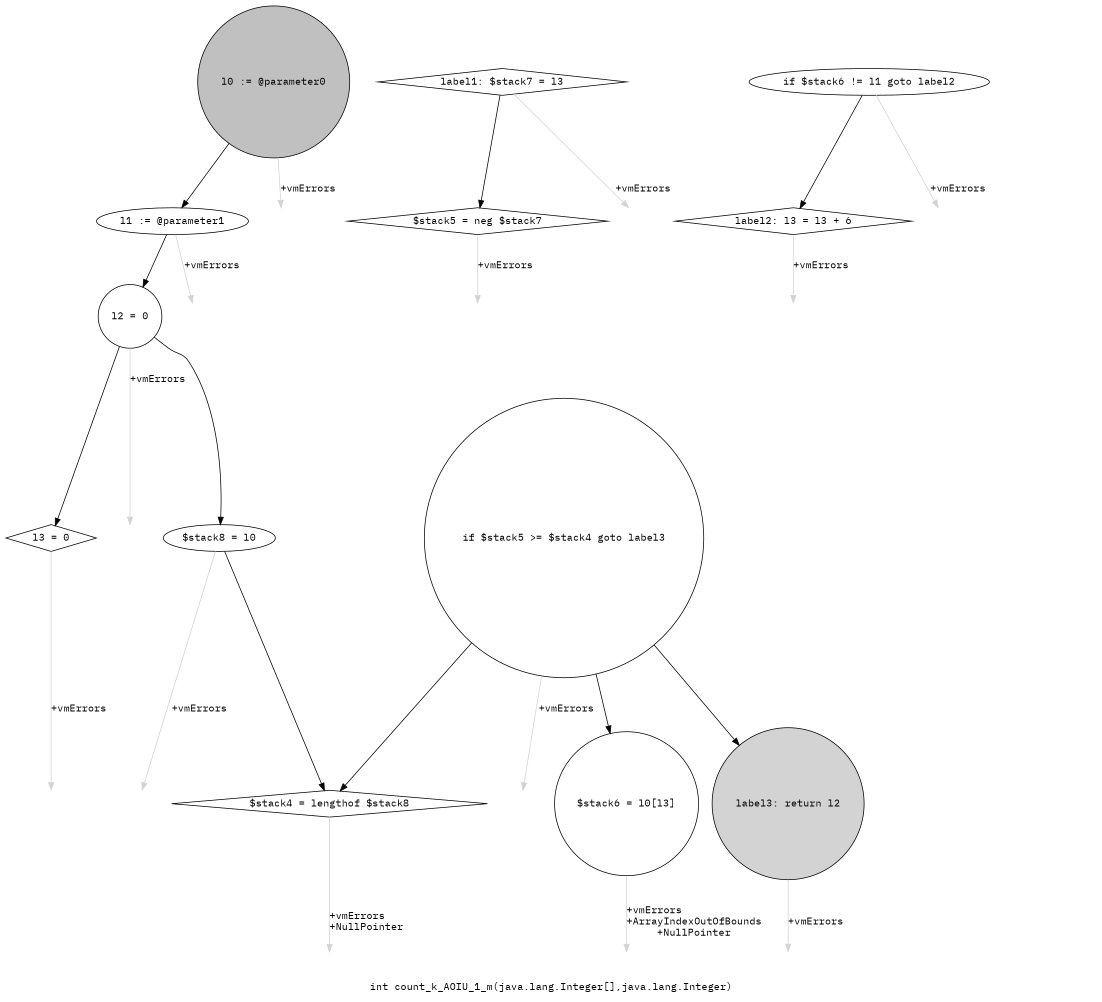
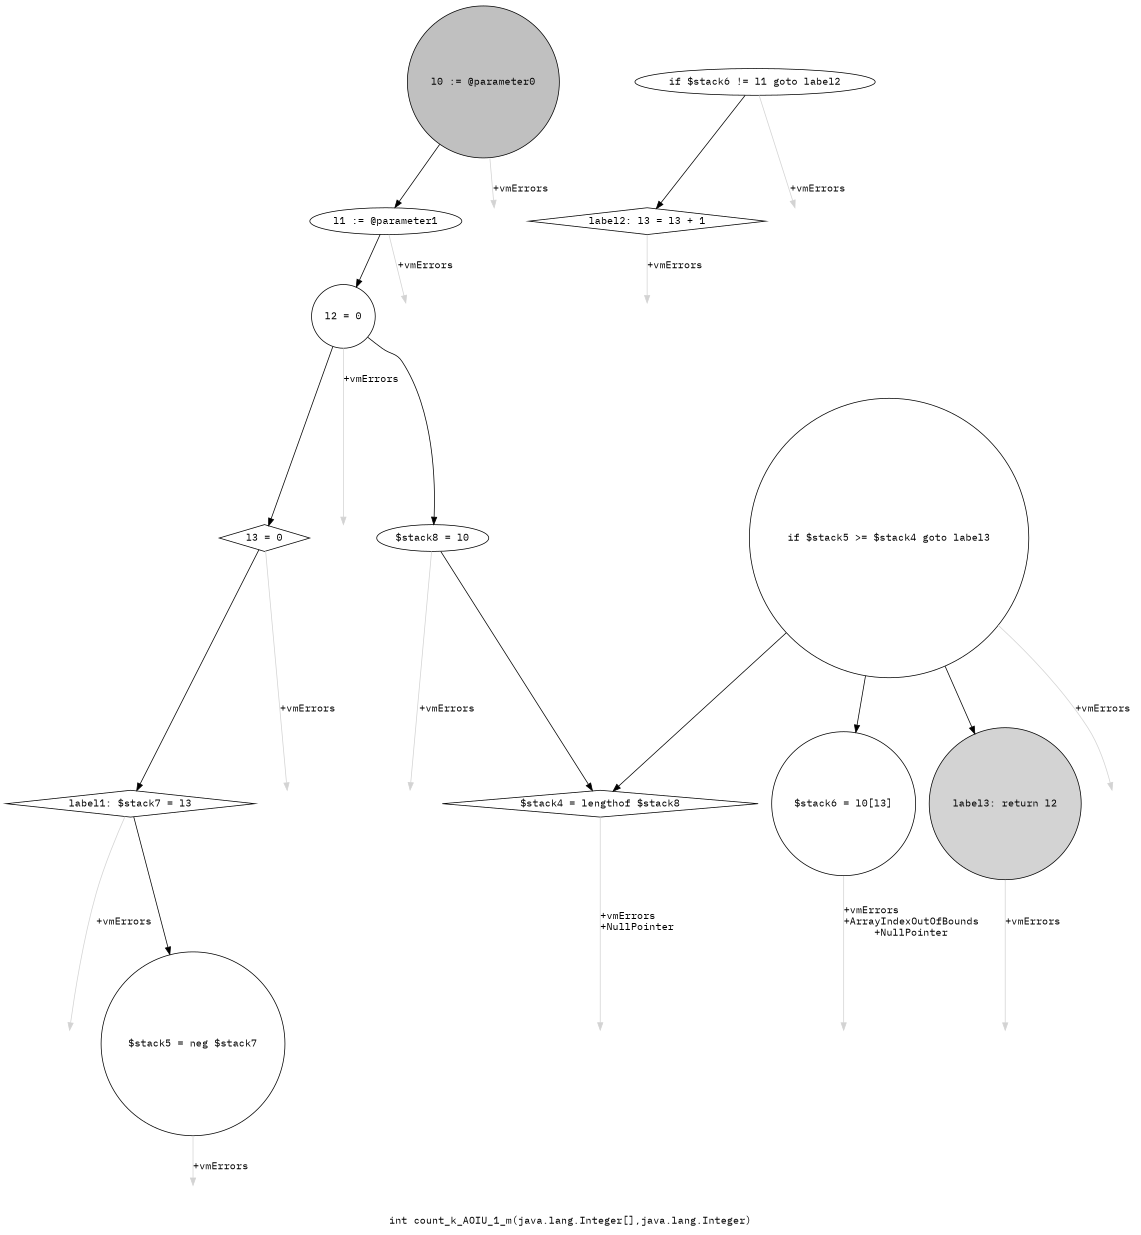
(478, 221) -> (193, 1044)
(793, 221) -> (647, 221)
none -> (199, 667)
